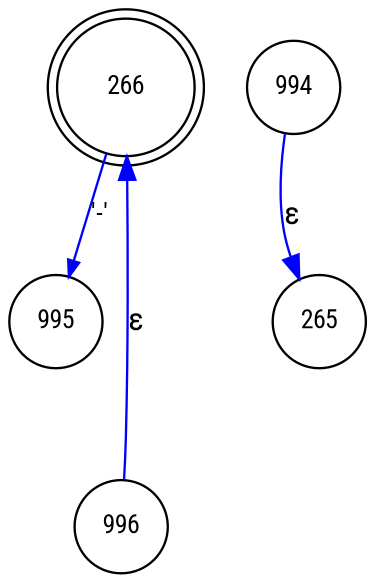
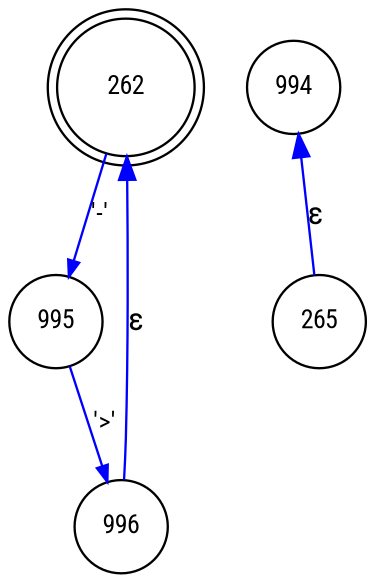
(126, 87) -> (126, 87)
(281, 195) -> (308, 216)
none -> (86, 416)
